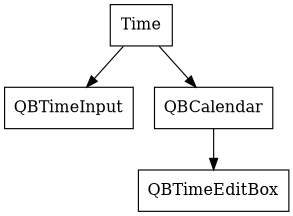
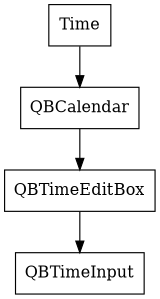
(109, 62) -> (80, 226)
